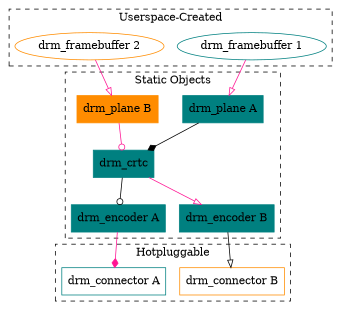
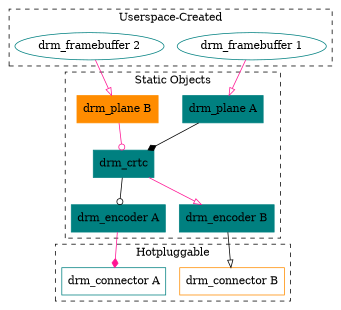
(89, 46) -> (89, 46)
